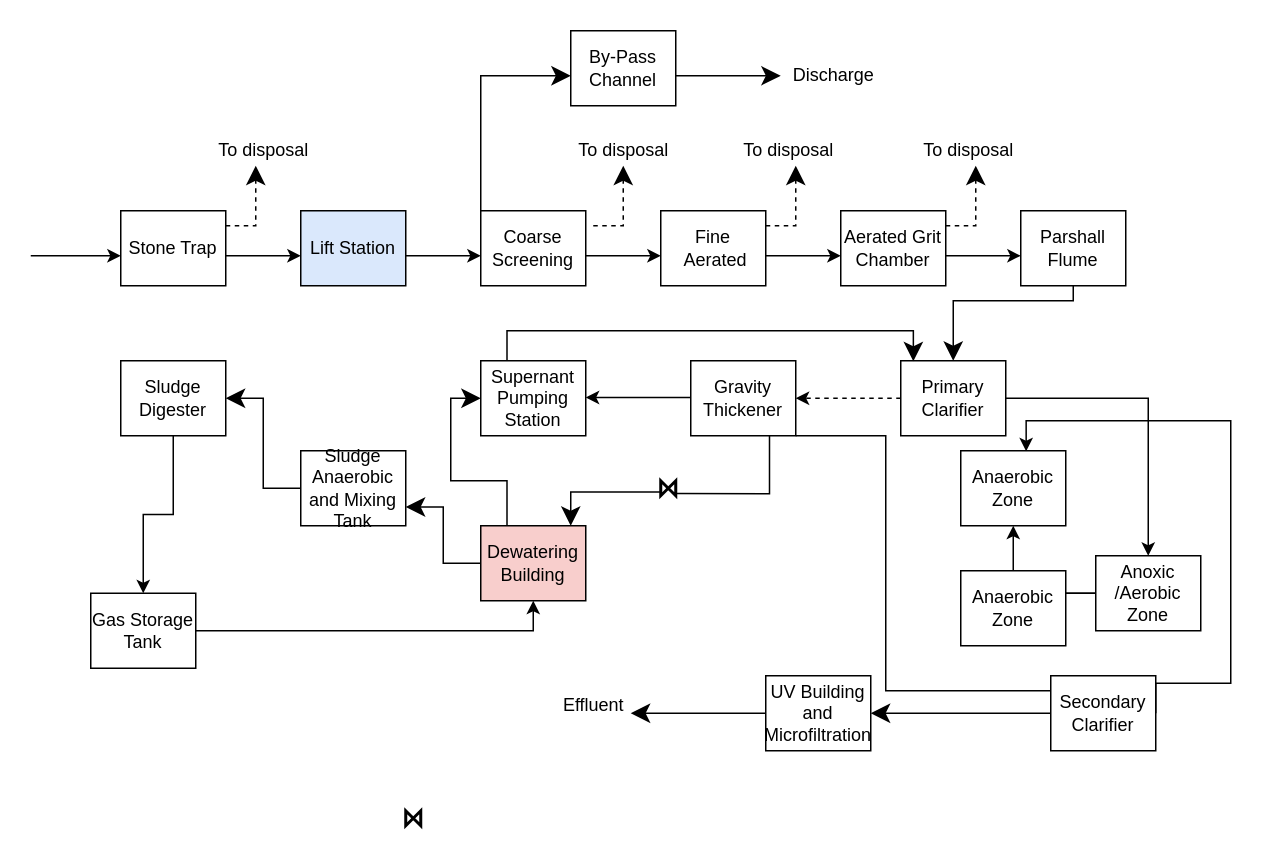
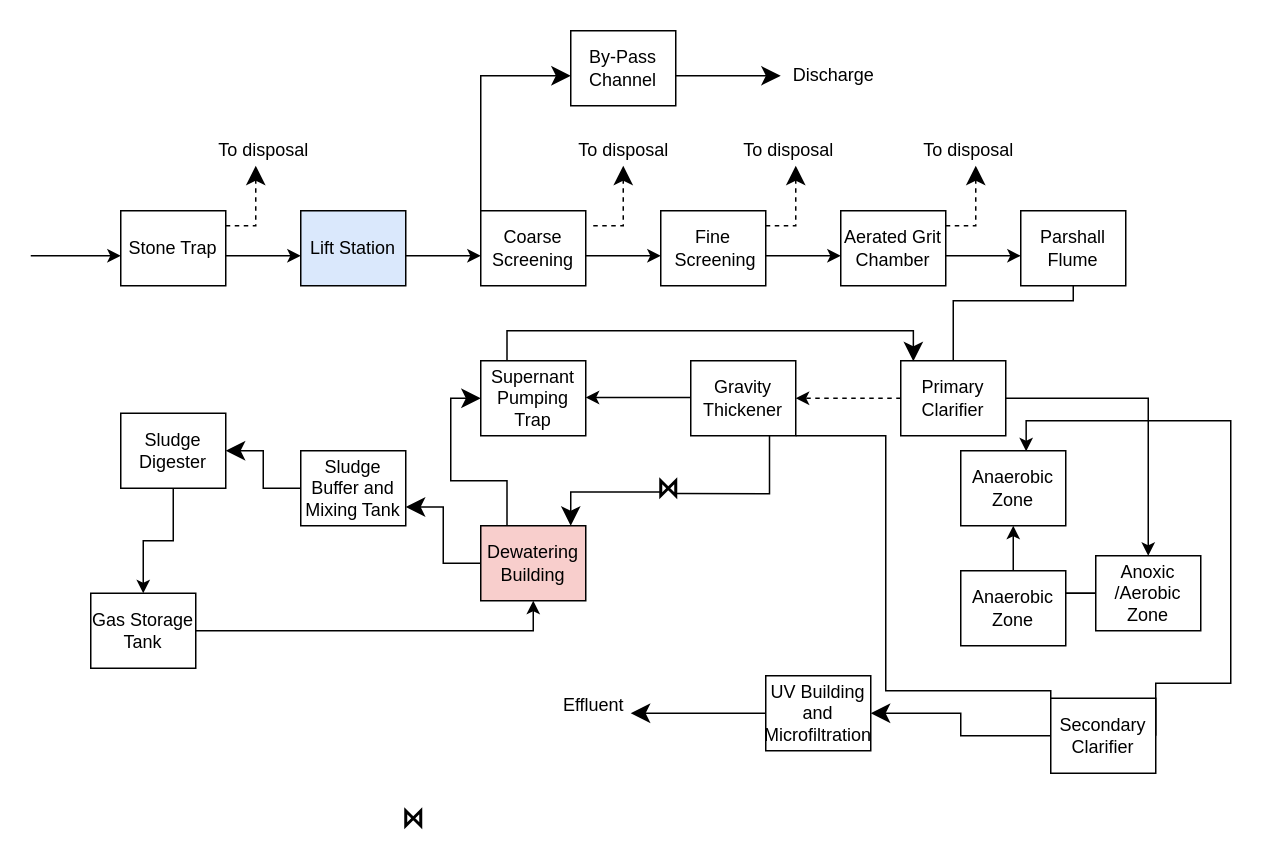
(713, 248) -> (713, 248)
(953, 345) -> (953, 351)
(173, 398) -> (173, 451)
(533, 398) -> (533, 398)
(353, 488) -> (353, 488)
(1103, 713) -> (1103, 736)
